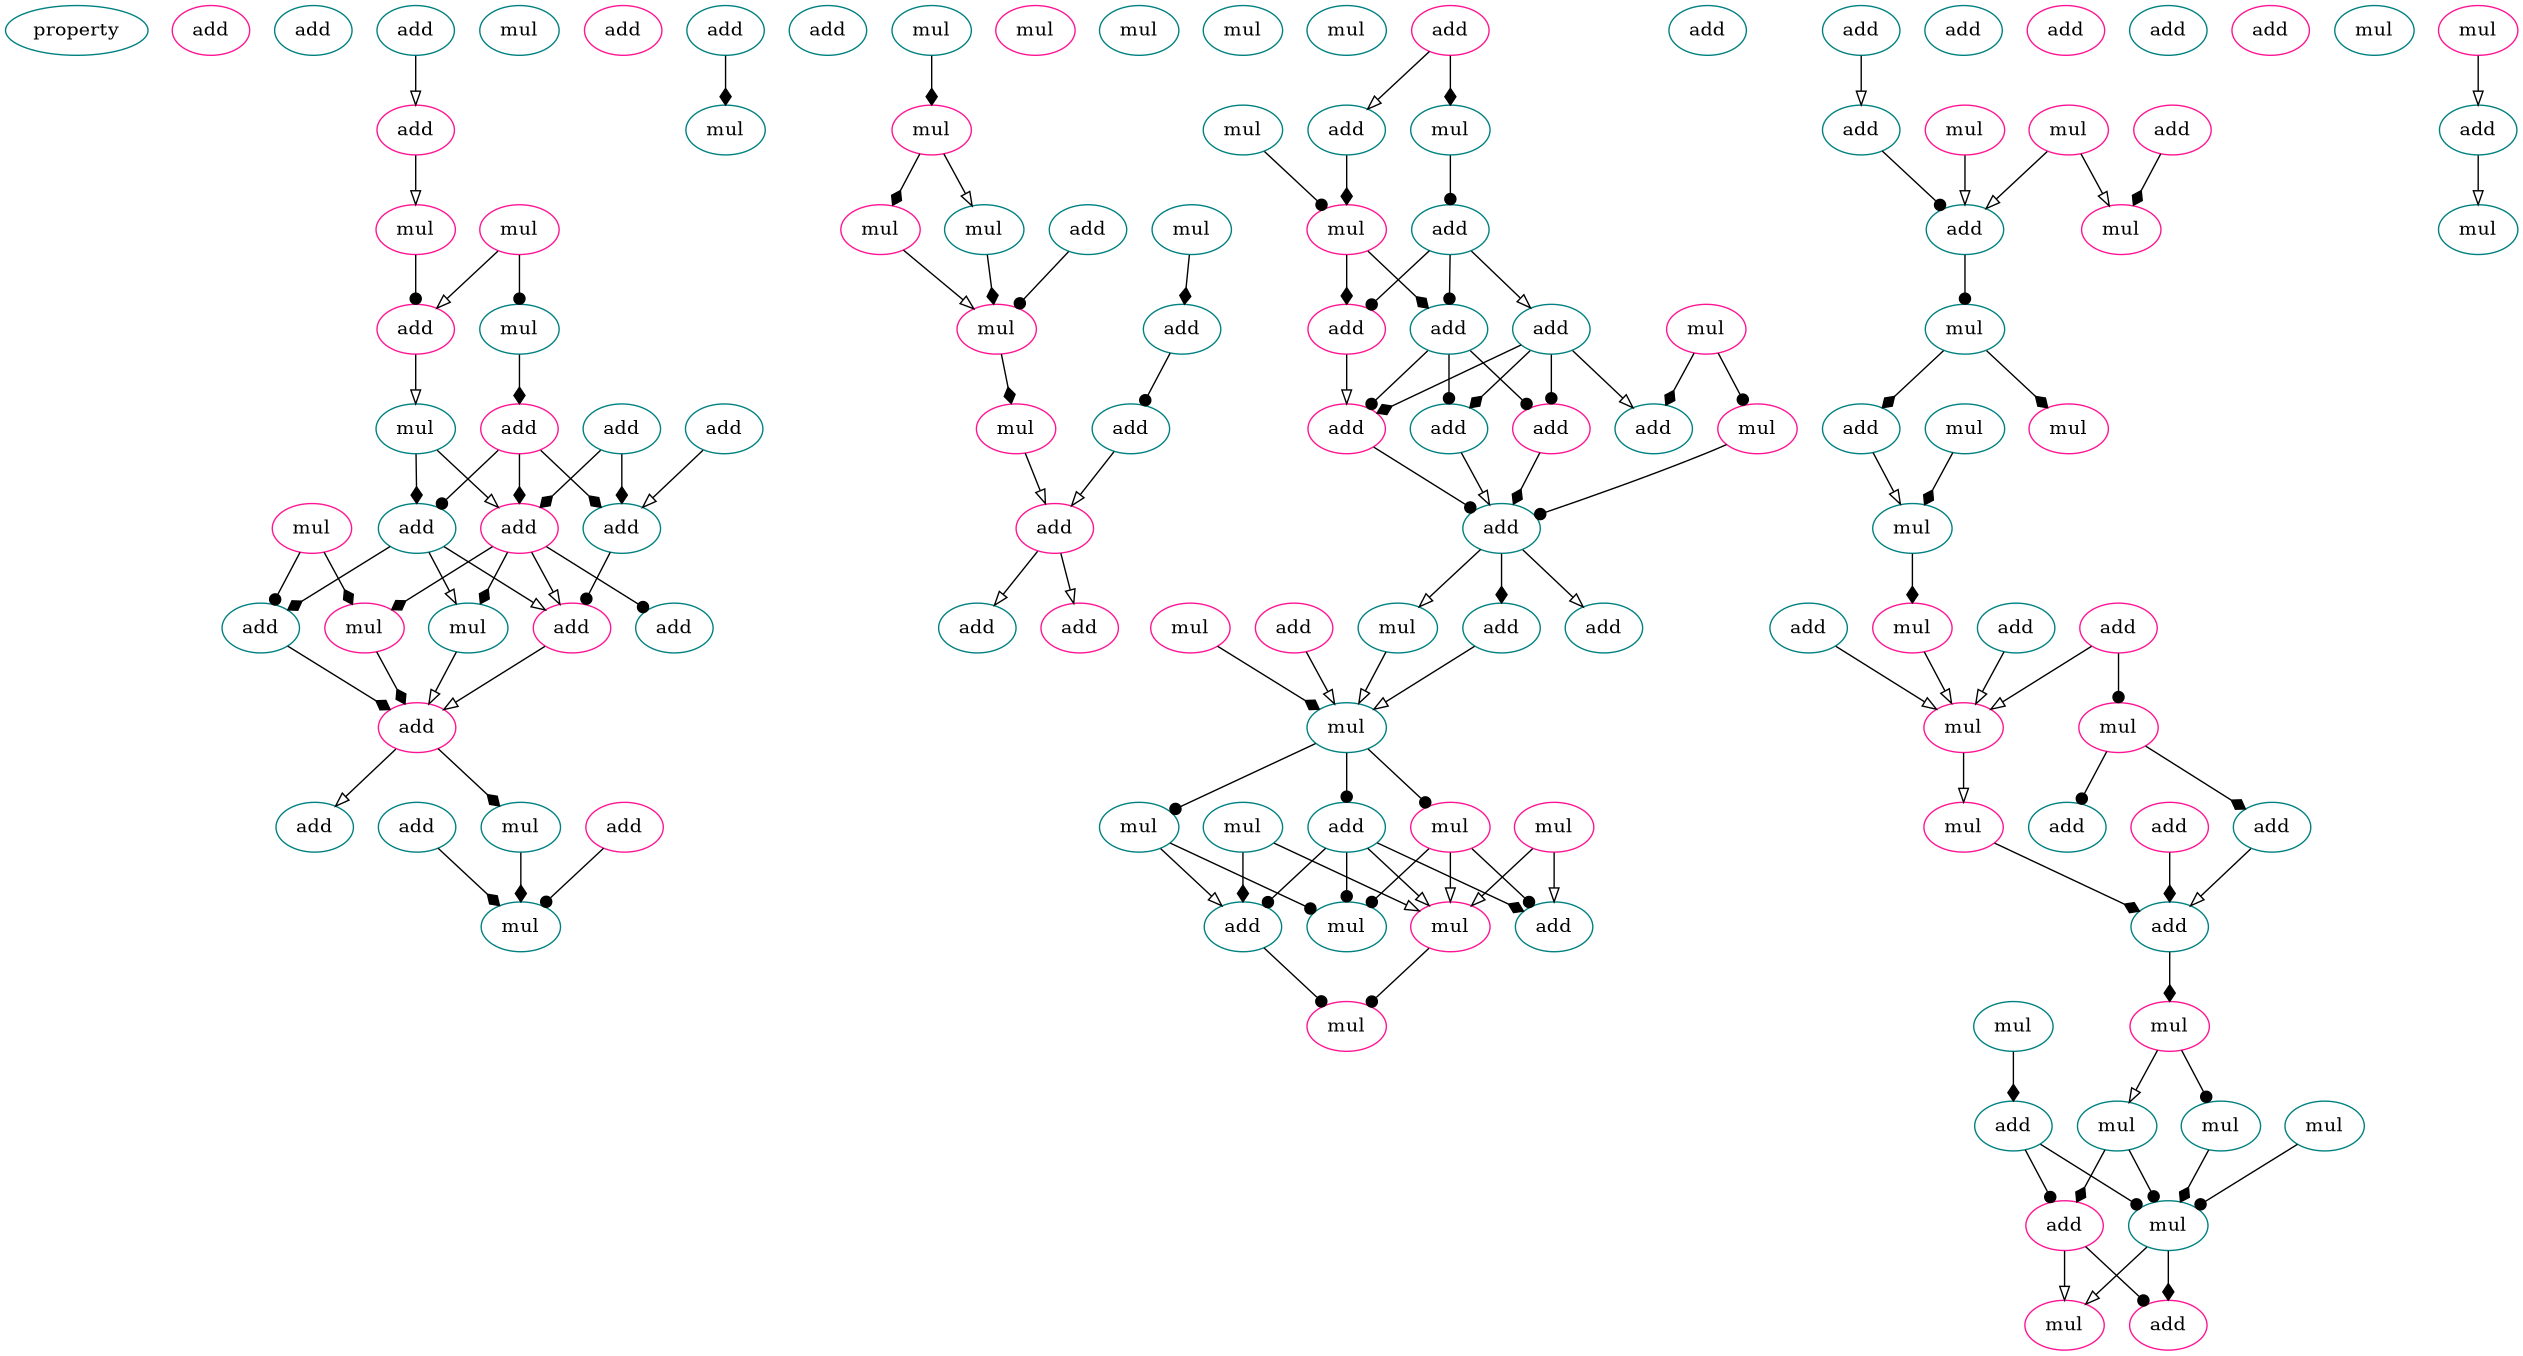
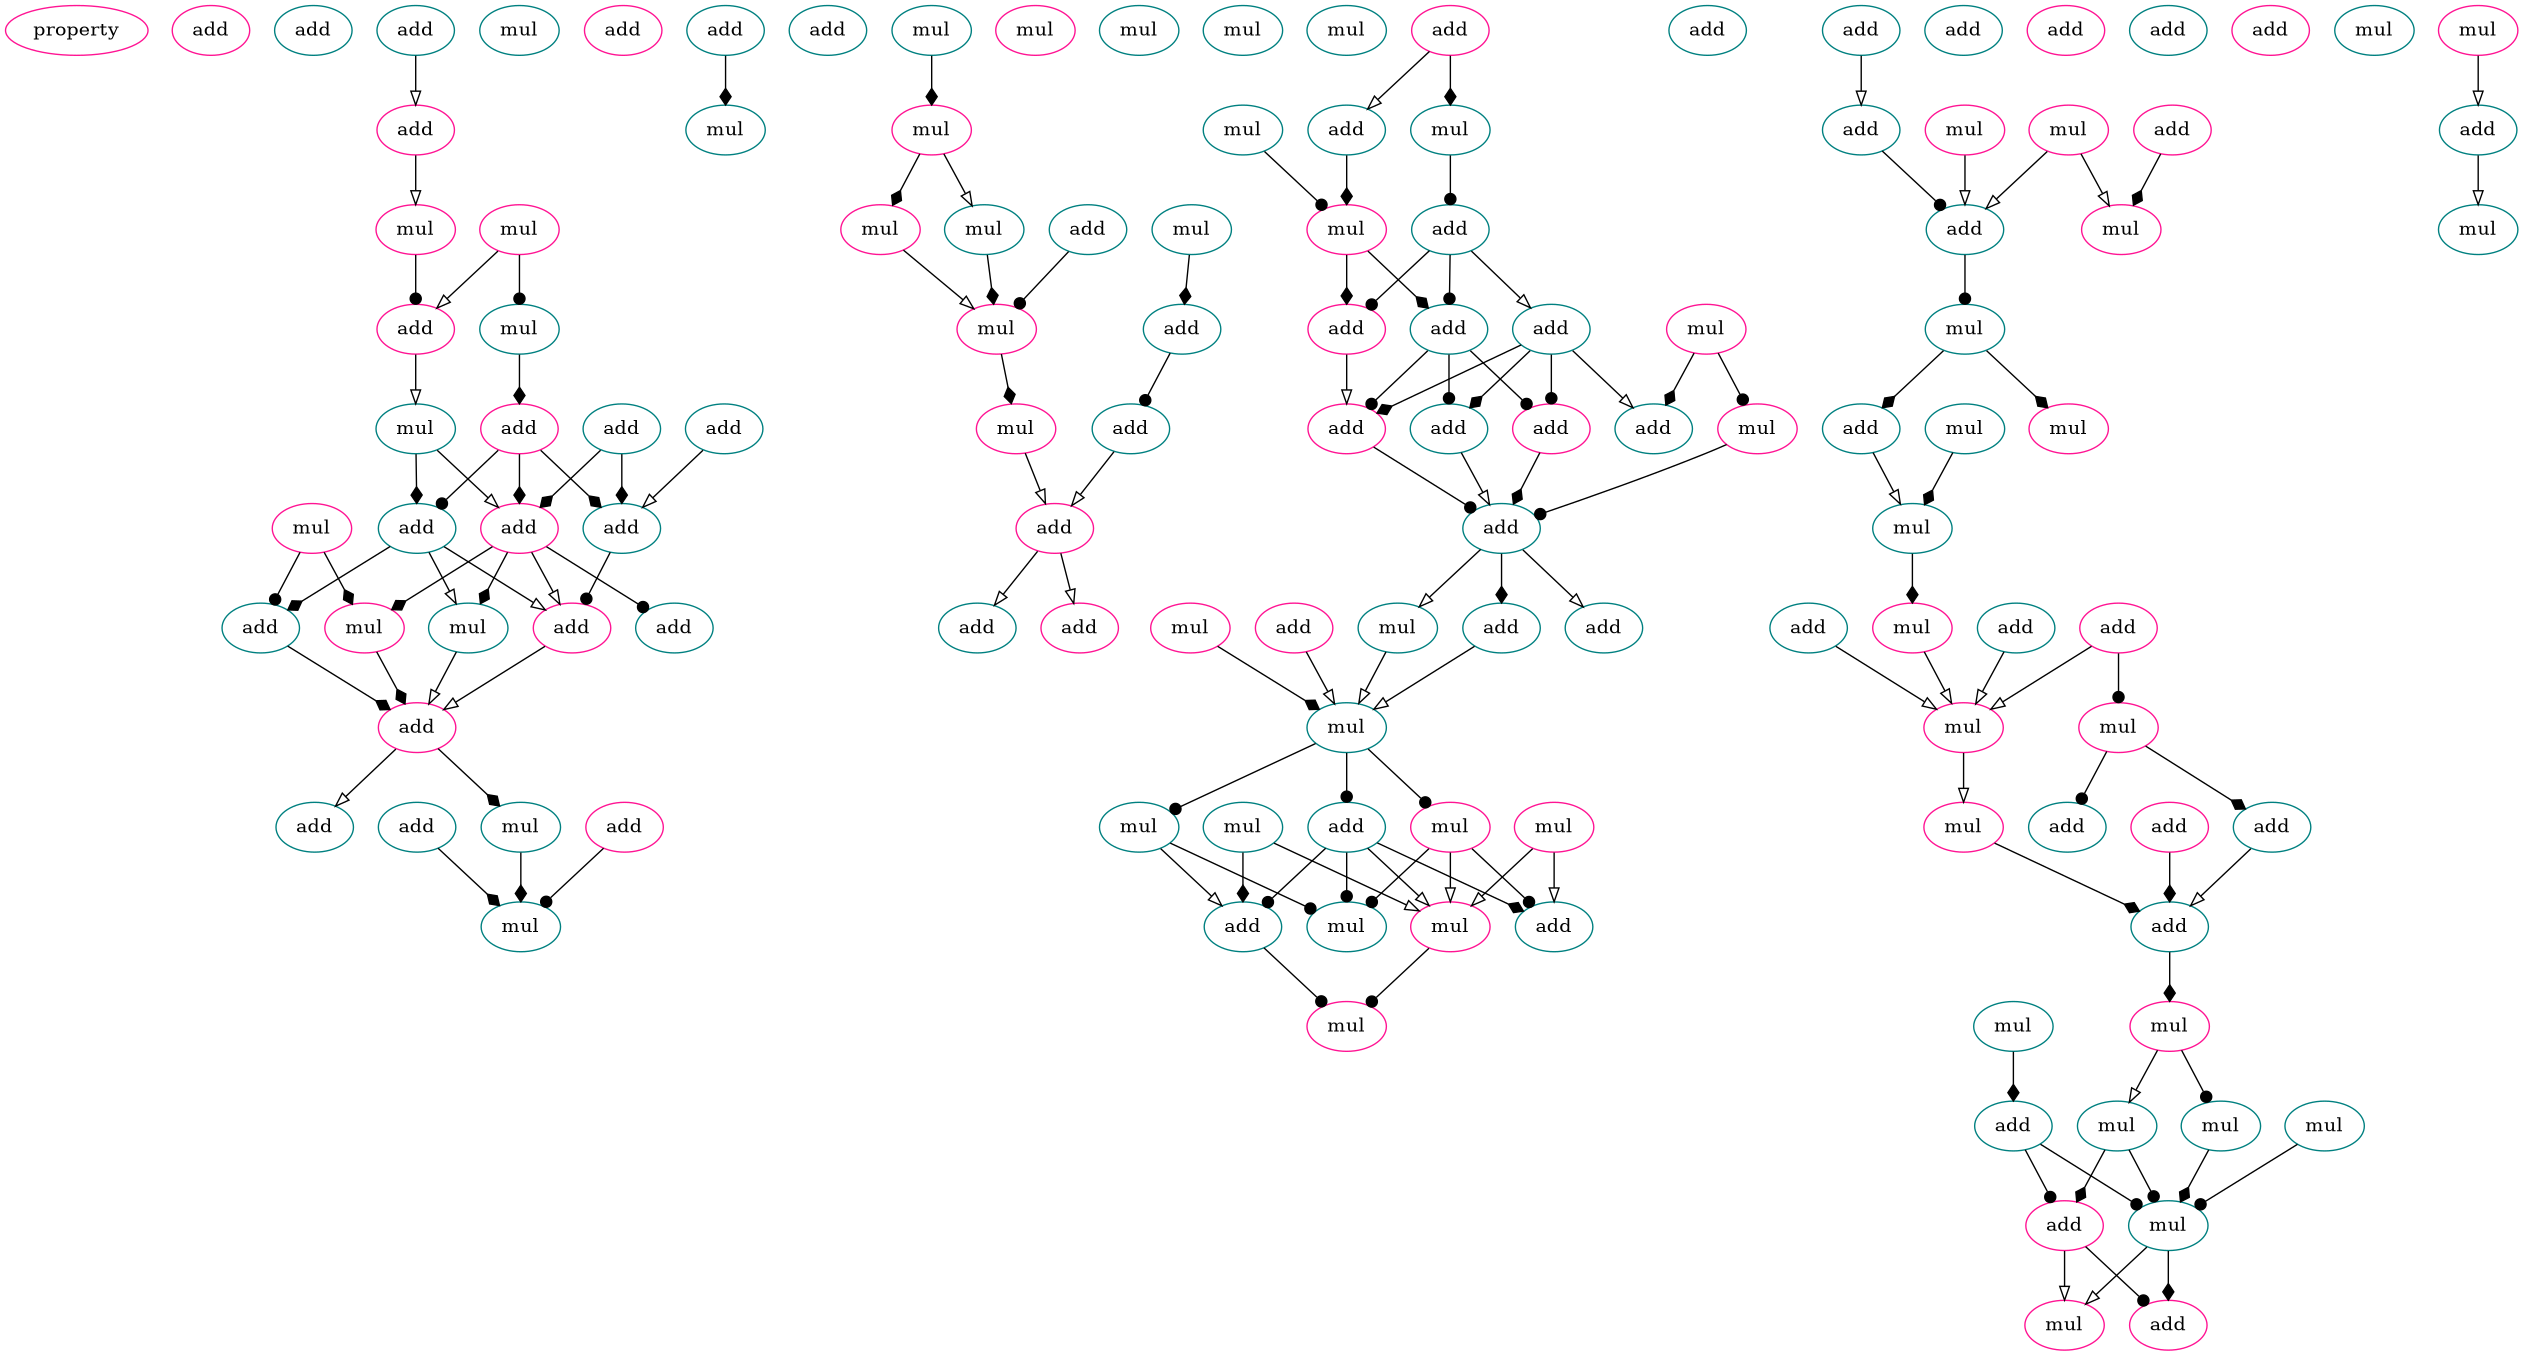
(77, 30) -> (77, 30)
